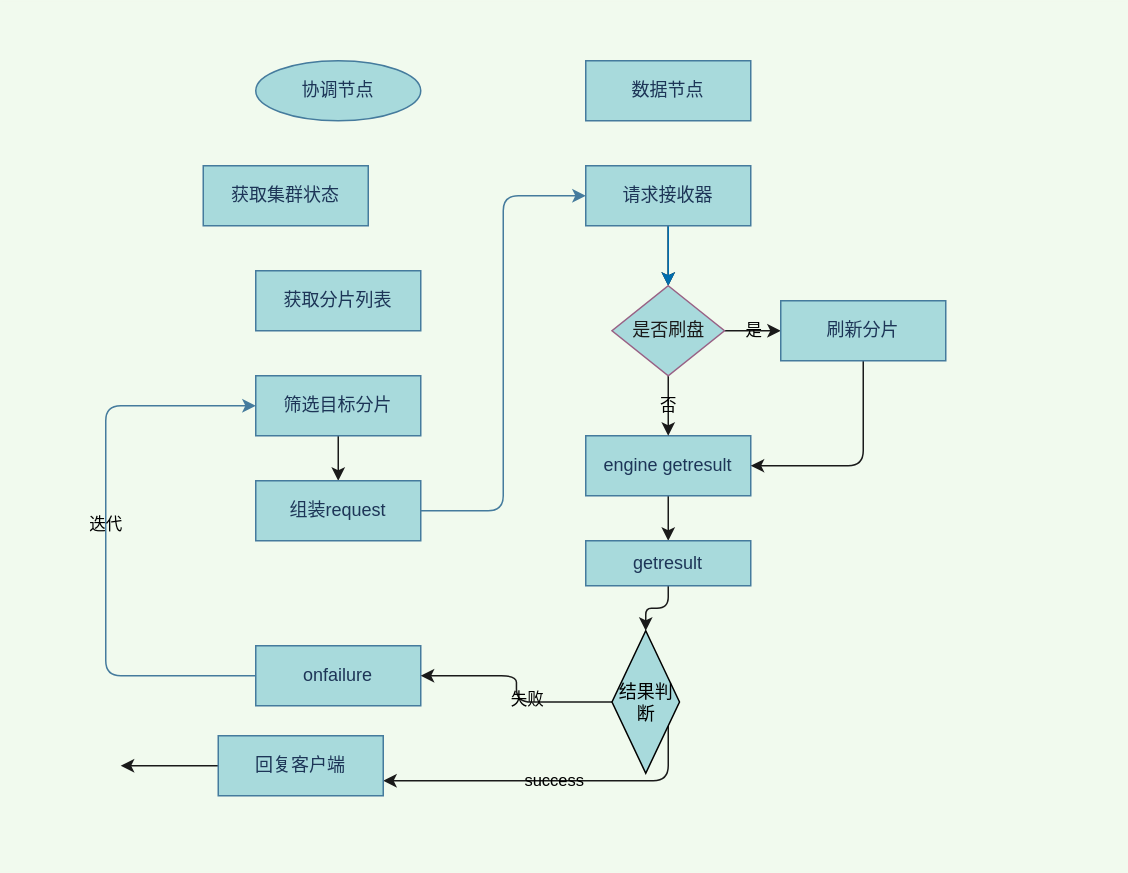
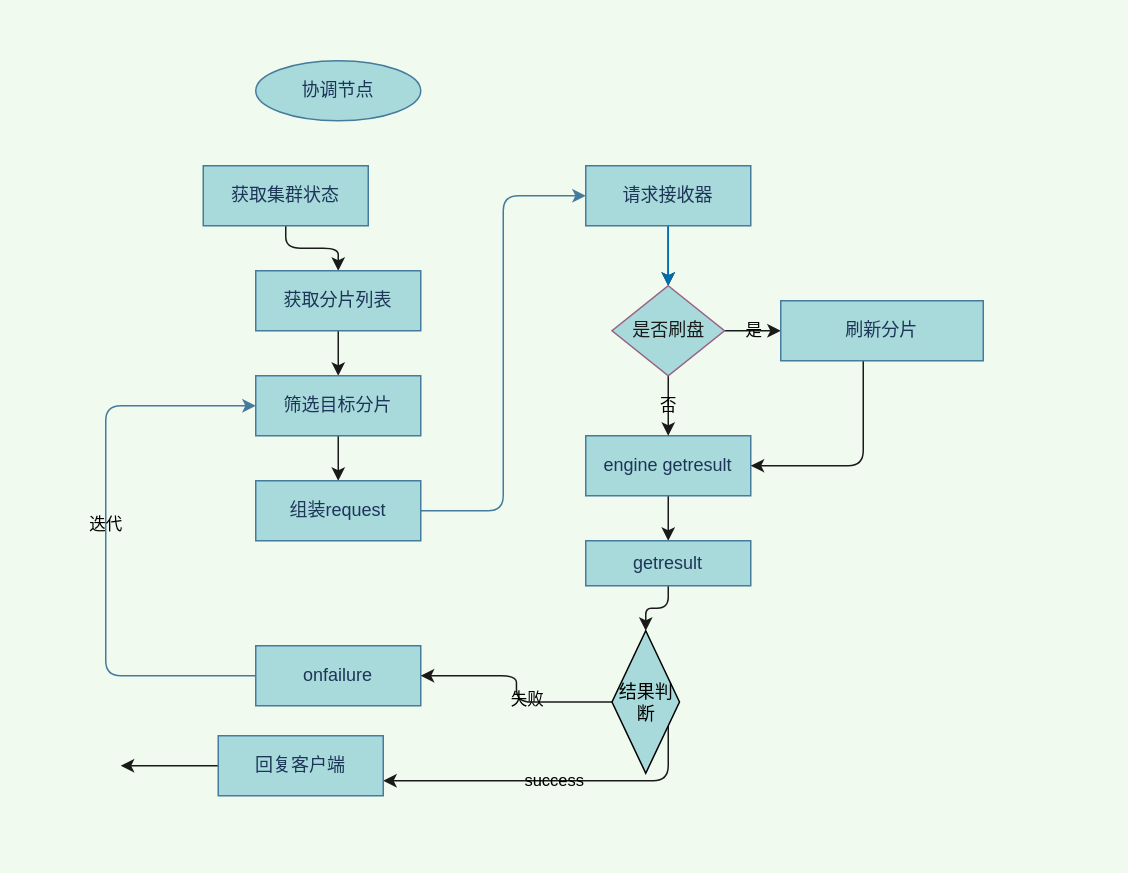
(668, 91) -> none
none -> (309, 248)
(863, 331) -> (882, 331)
none -> (338, 348)
